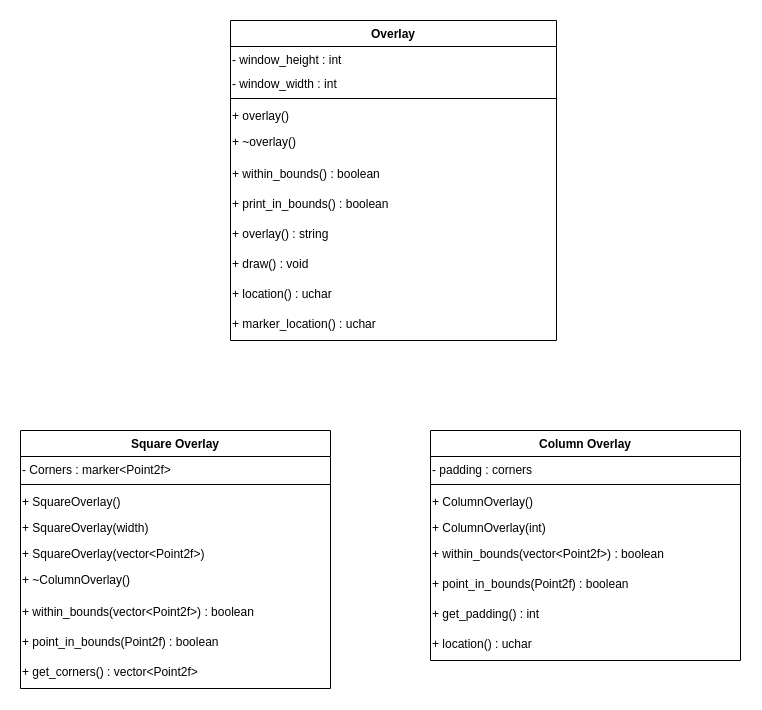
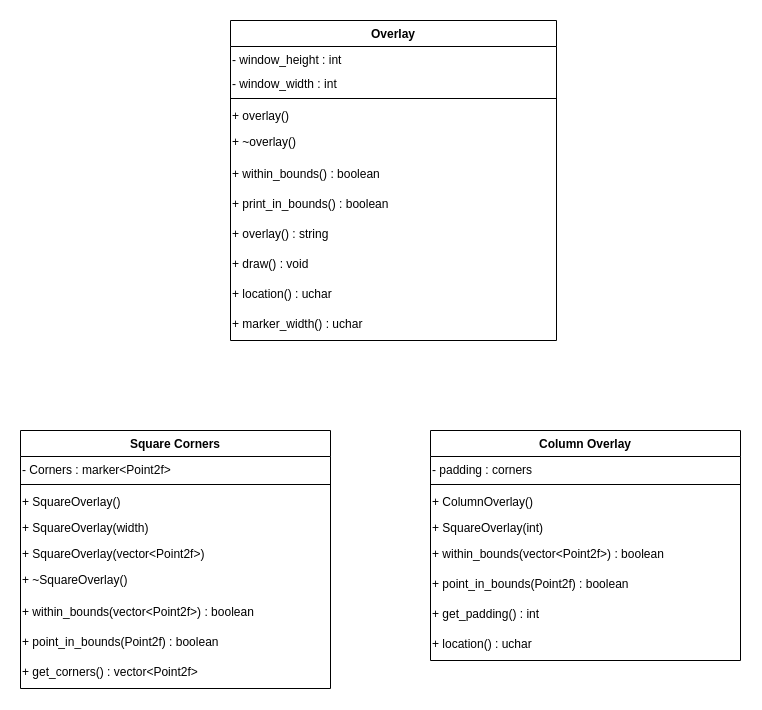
(314, 325) -> (305, 325)
(176, 445) -> (176, 445)
(493, 529) -> (495, 529)
(78, 581) -> (80, 581)
